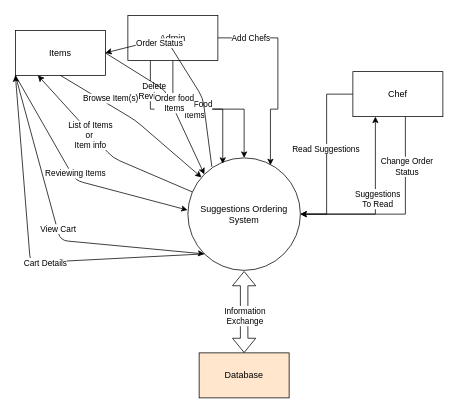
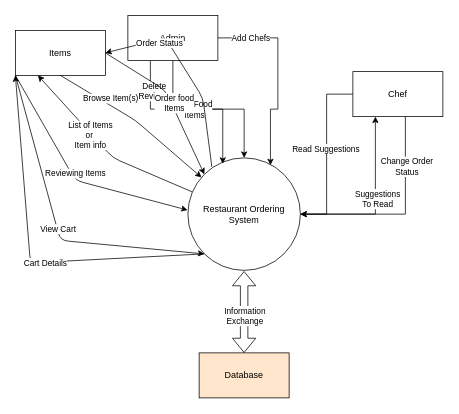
(244, 214) -> (244, 214)
